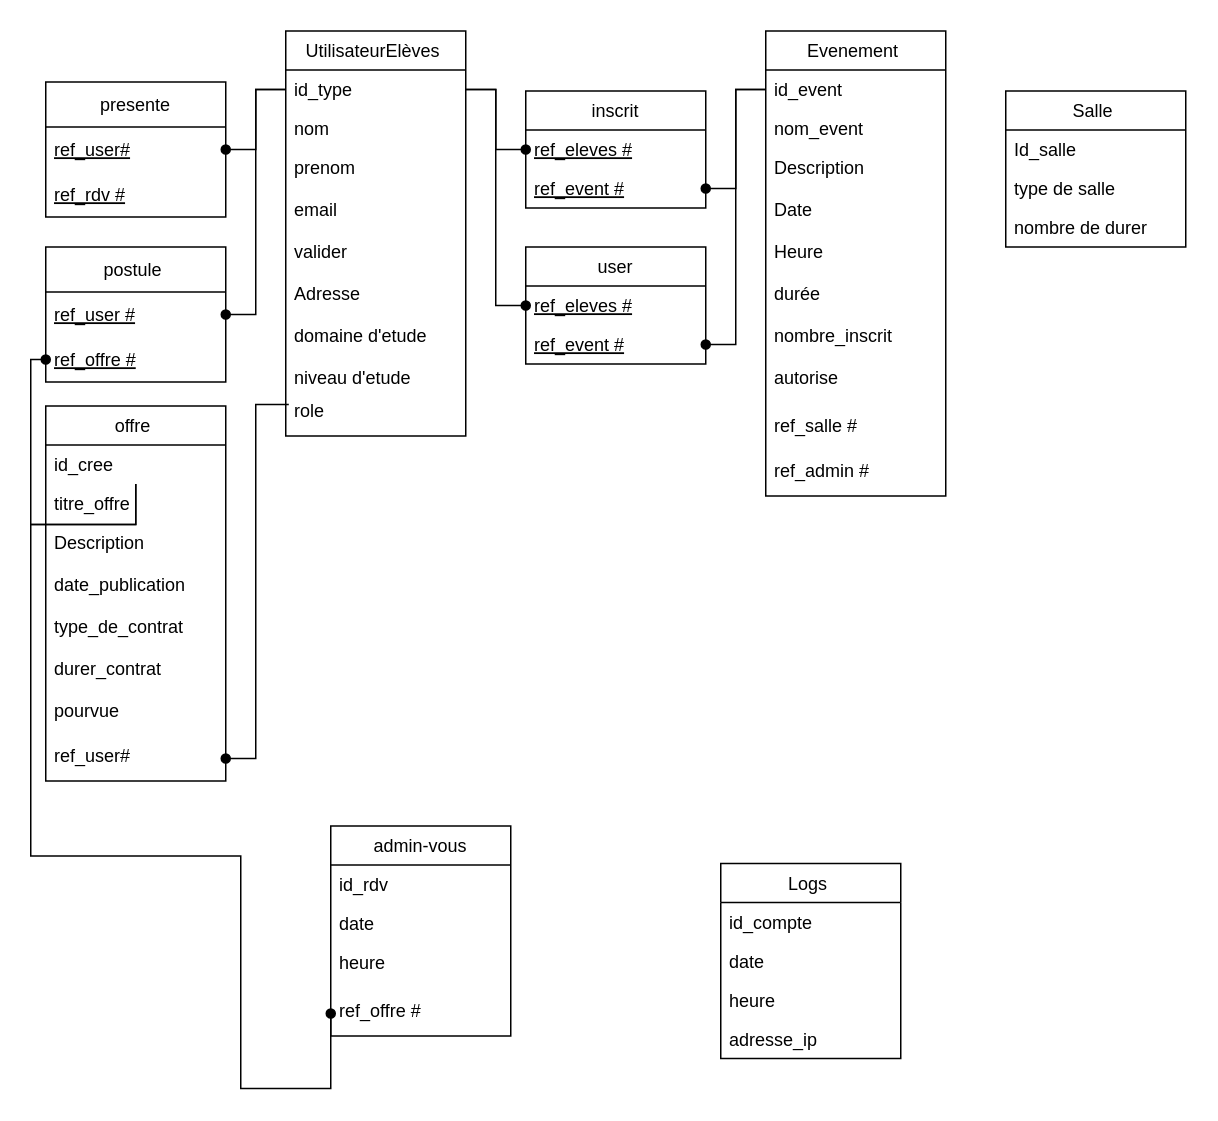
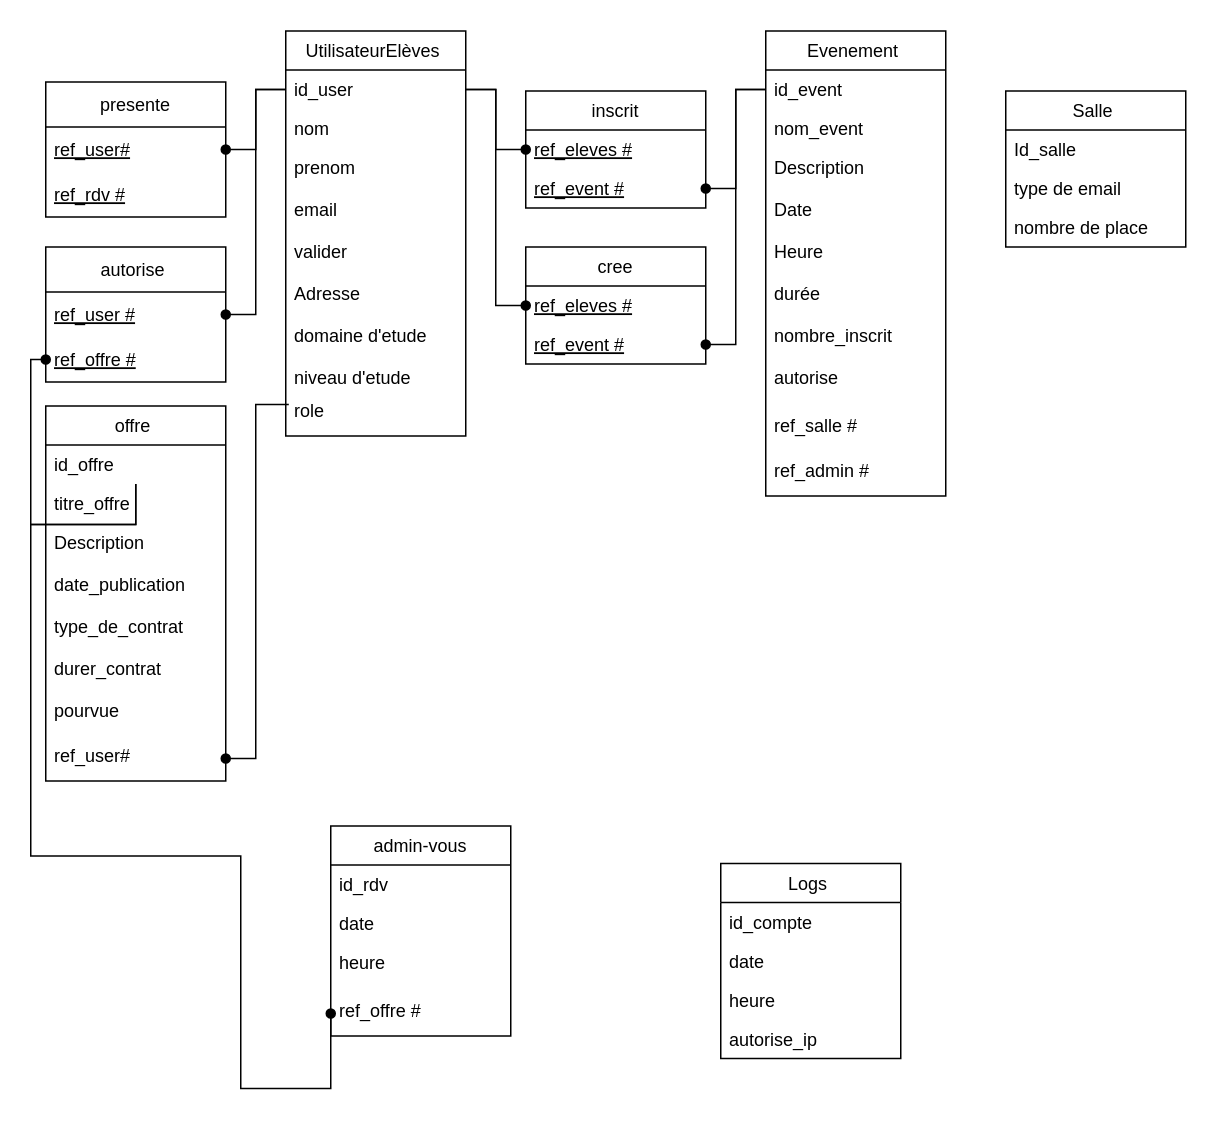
(327, 90) -> (327, 90)
(1070, 189) -> (1070, 189)
(1085, 228) -> (1083, 228)
(615, 267) -> (615, 267)
(135, 270) -> (135, 270)
(87, 465) -> (92, 465)
(777, 1040) -> (780, 1040)
